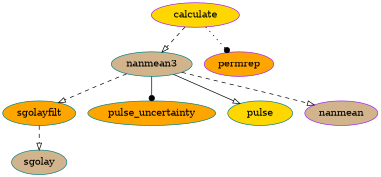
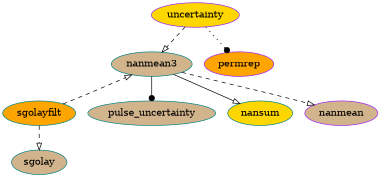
(195, 15) -> (195, 15)
(96, 87) -> (94, 91)
(152, 113) -> (152, 113)
(260, 113) -> (260, 113)
